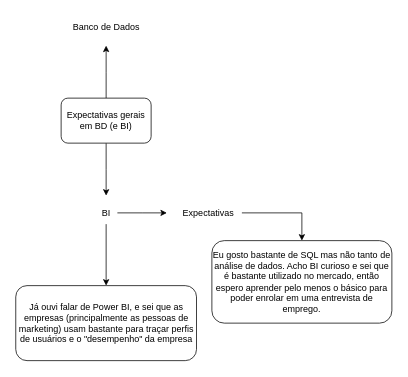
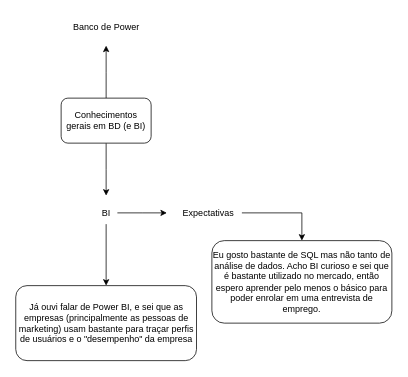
(107, 27) -> (107, 27)
(106, 120) -> (106, 120)
